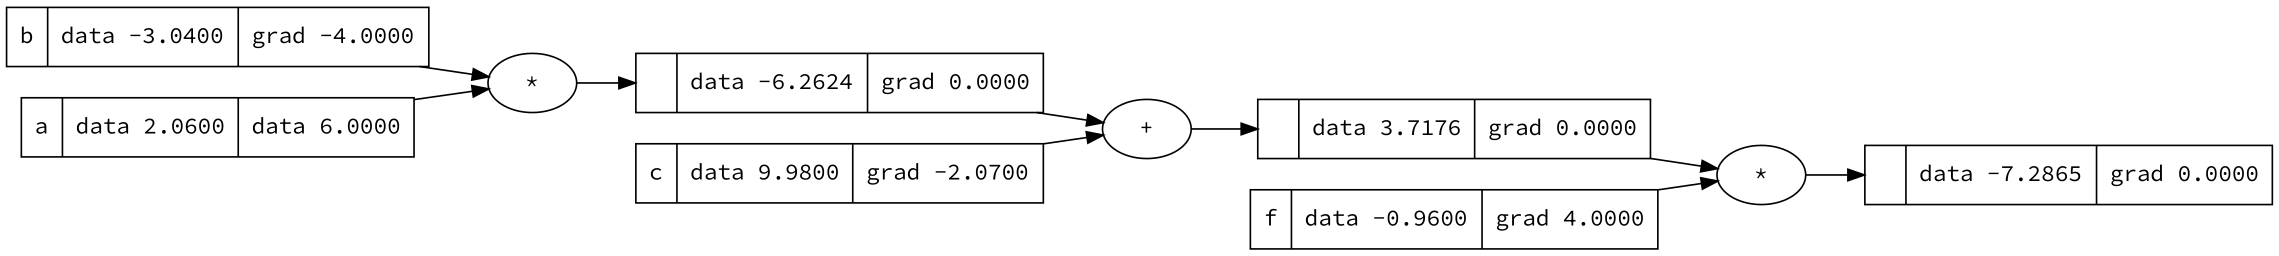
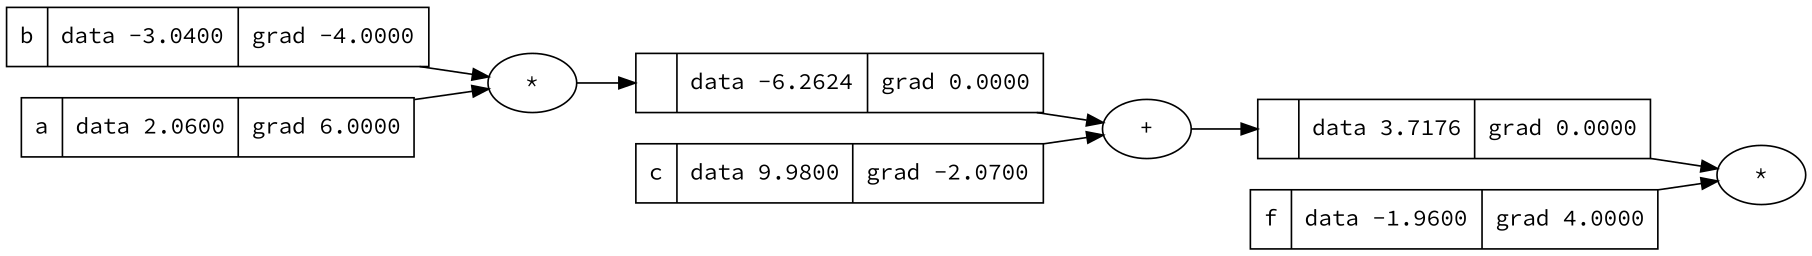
(326, 127) -> (326, 127)
(2069, 175) -> none
(1387, 219) -> (1387, 219)
